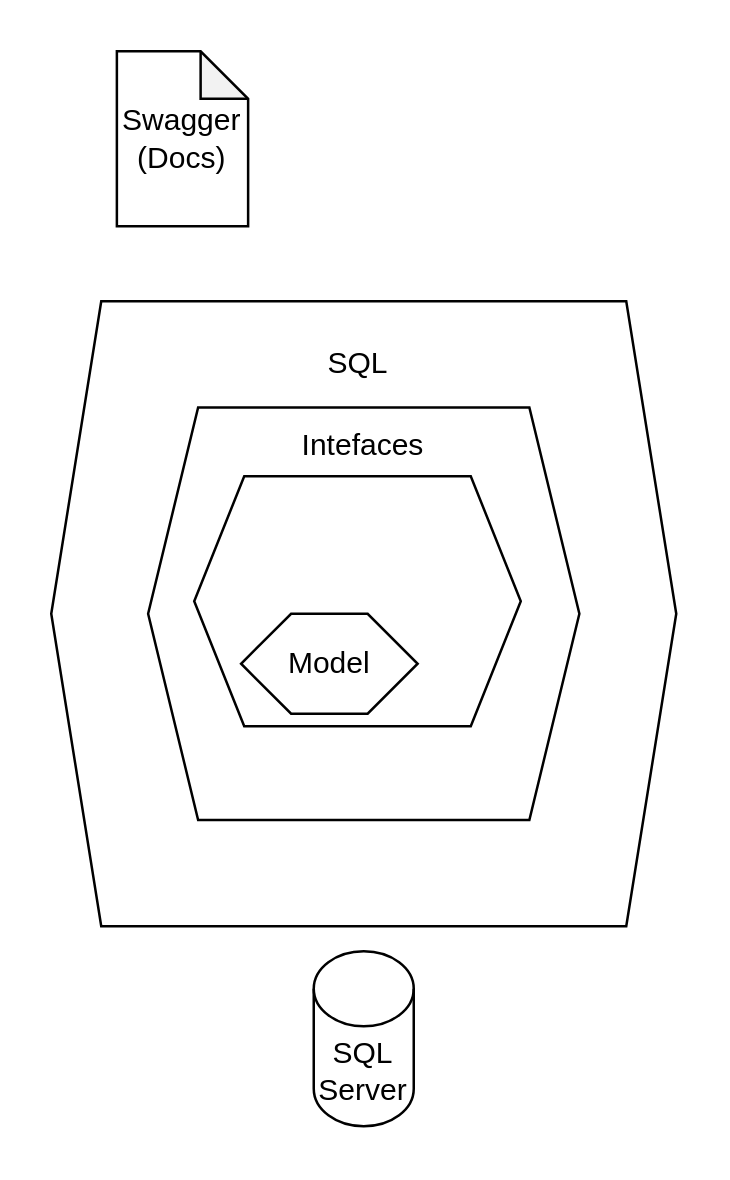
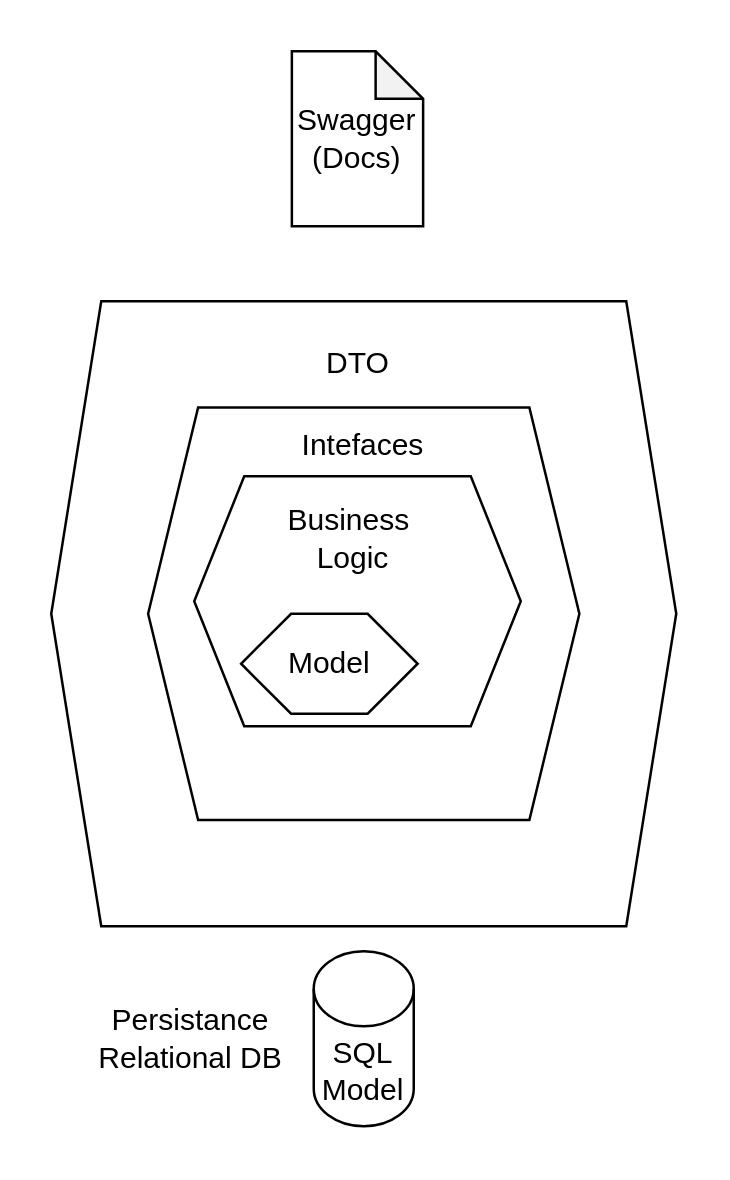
(183, 139) -> (358, 139)
(359, 364) -> (359, 364)
none -> (354, 539)
none -> (192, 1039)
(364, 1071) -> (364, 1071)
